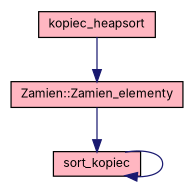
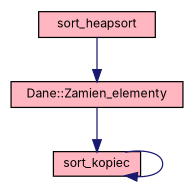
(97, 25) -> (97, 25)
(97, 95) -> (97, 95)
